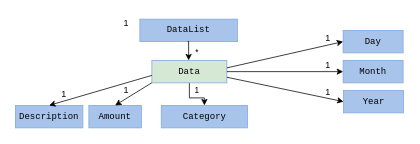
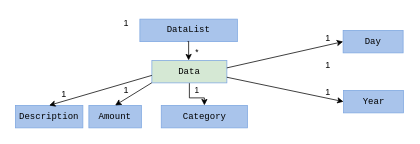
(282, 72) -> none
(373, 72) -> none
